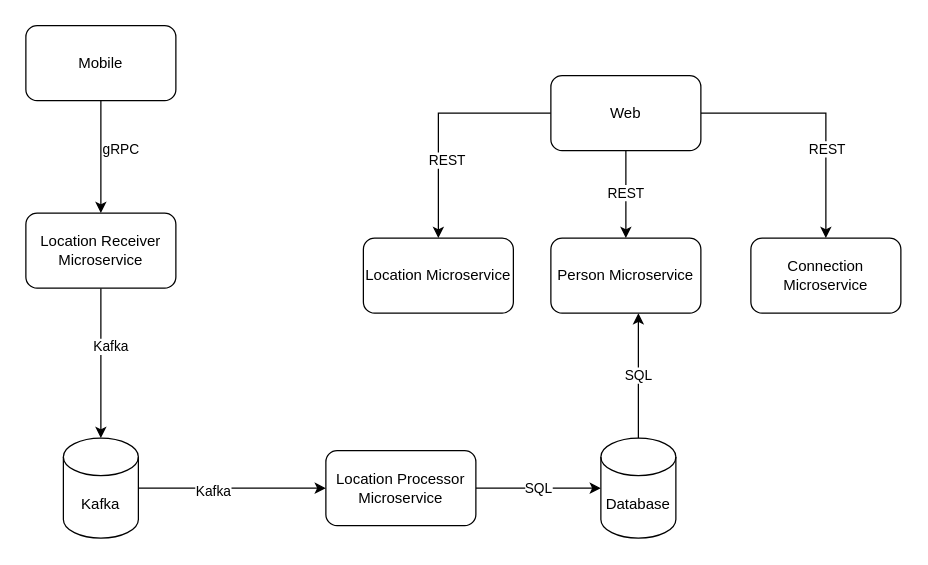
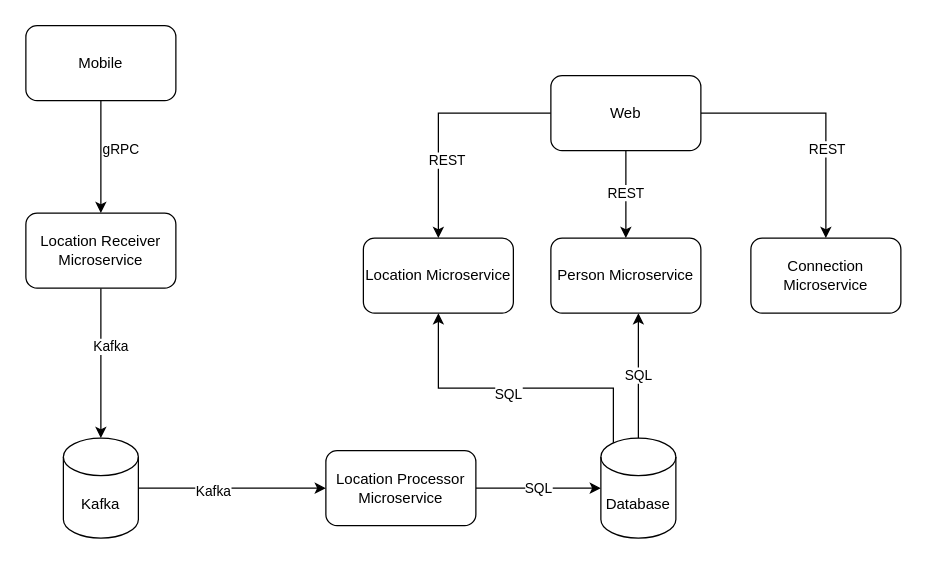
none -> (518, 388)
